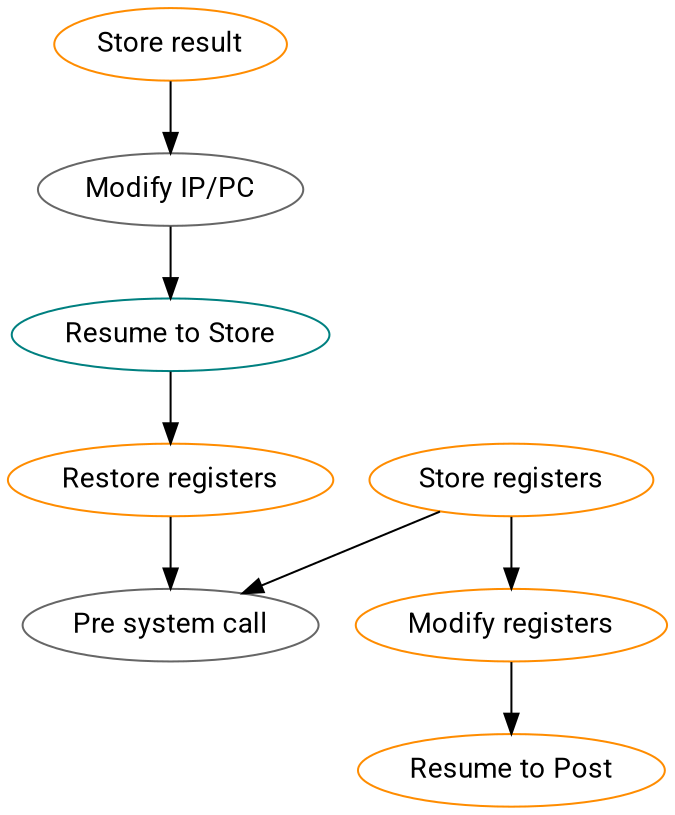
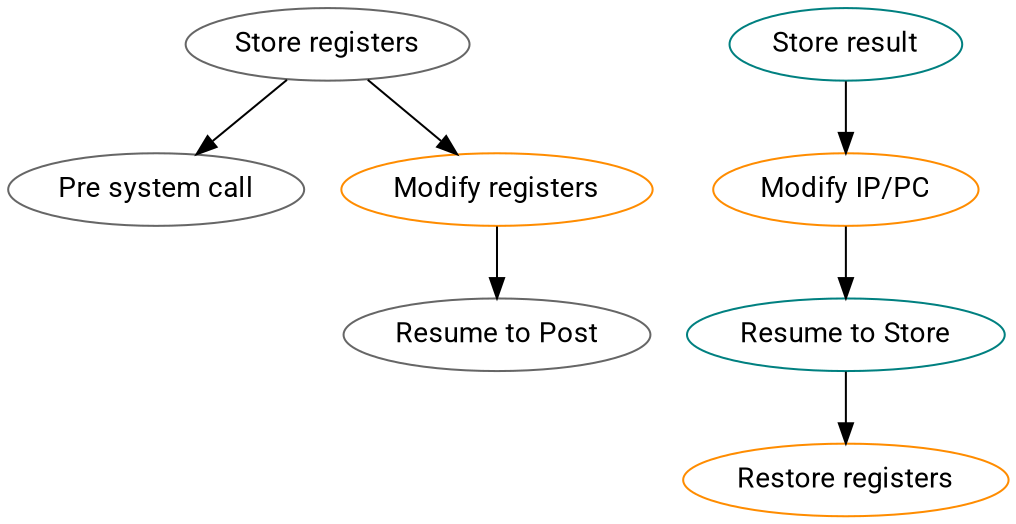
(171, 44) -> (846, 44)
(171, 190) -> (846, 190)
(511, 480) -> (328, 44)
(171, 543) -> none
(511, 770) -> (497, 335)
